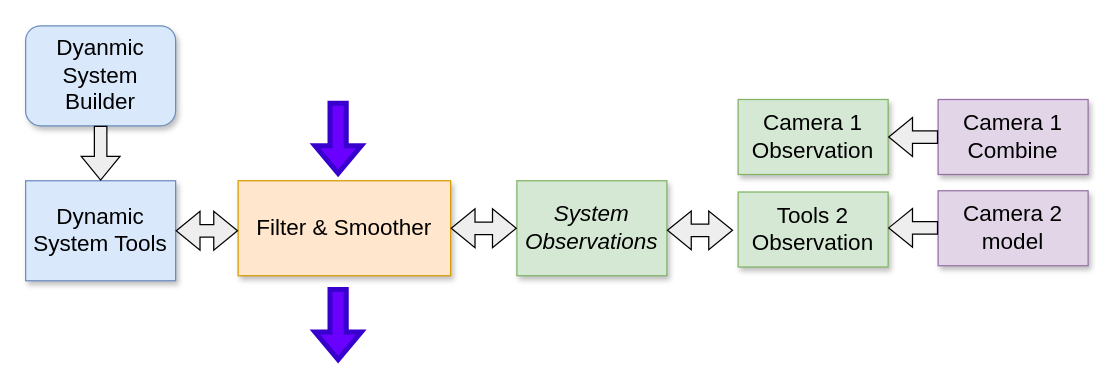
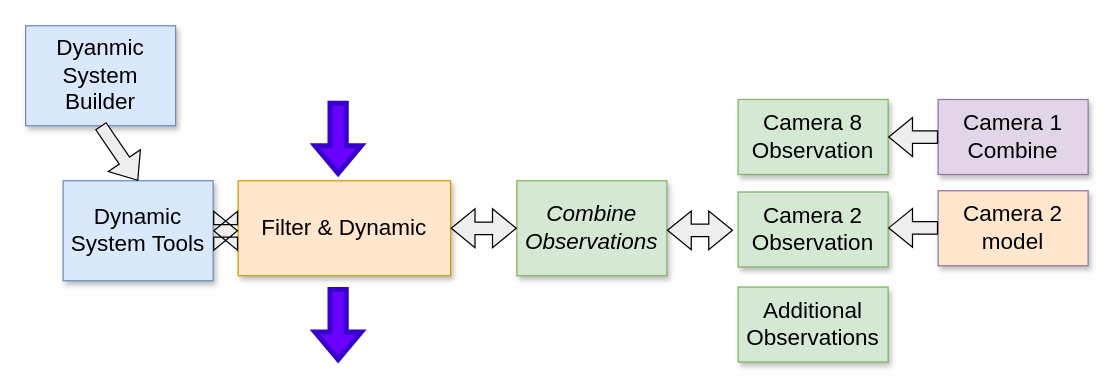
(101, 76) -> (101, 76)
(813, 137) -> (813, 137)
(344, 228) -> (344, 228)
(592, 228) -> (592, 228)
(1013, 228) -> (1013, 228)
(813, 229) -> (813, 229)
(101, 231) -> (138, 231)
none -> (813, 324)
